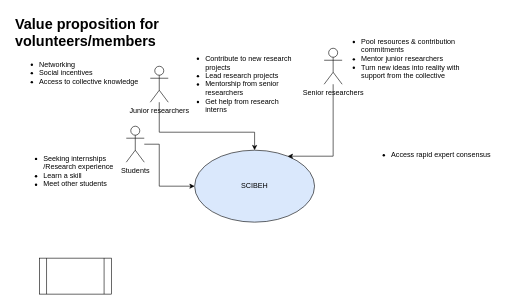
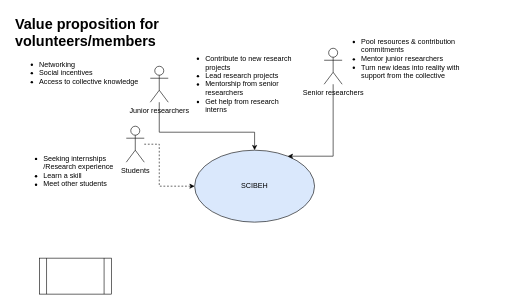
(429, 155) -> none
(159, 172) -> (159, 172)
